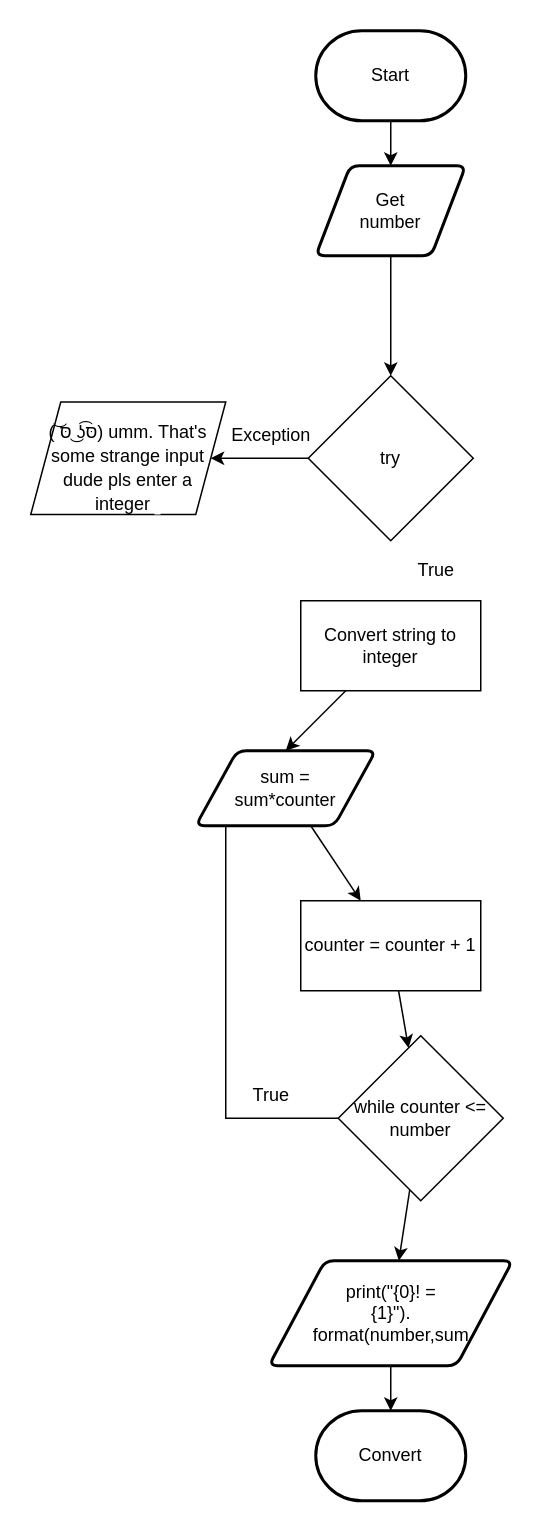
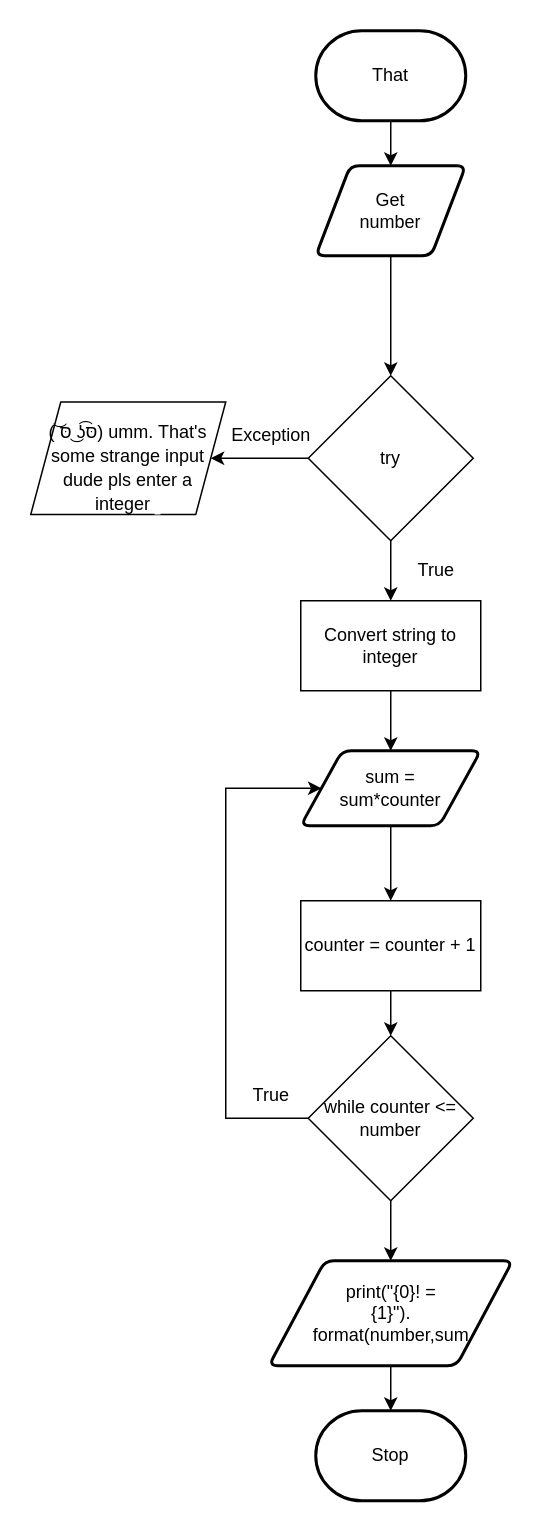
(391, 76) -> (391, 76)
none -> (391, 566)
(286, 788) -> (391, 788)
(421, 1118) -> (391, 1118)
(391, 1456) -> (391, 1456)
